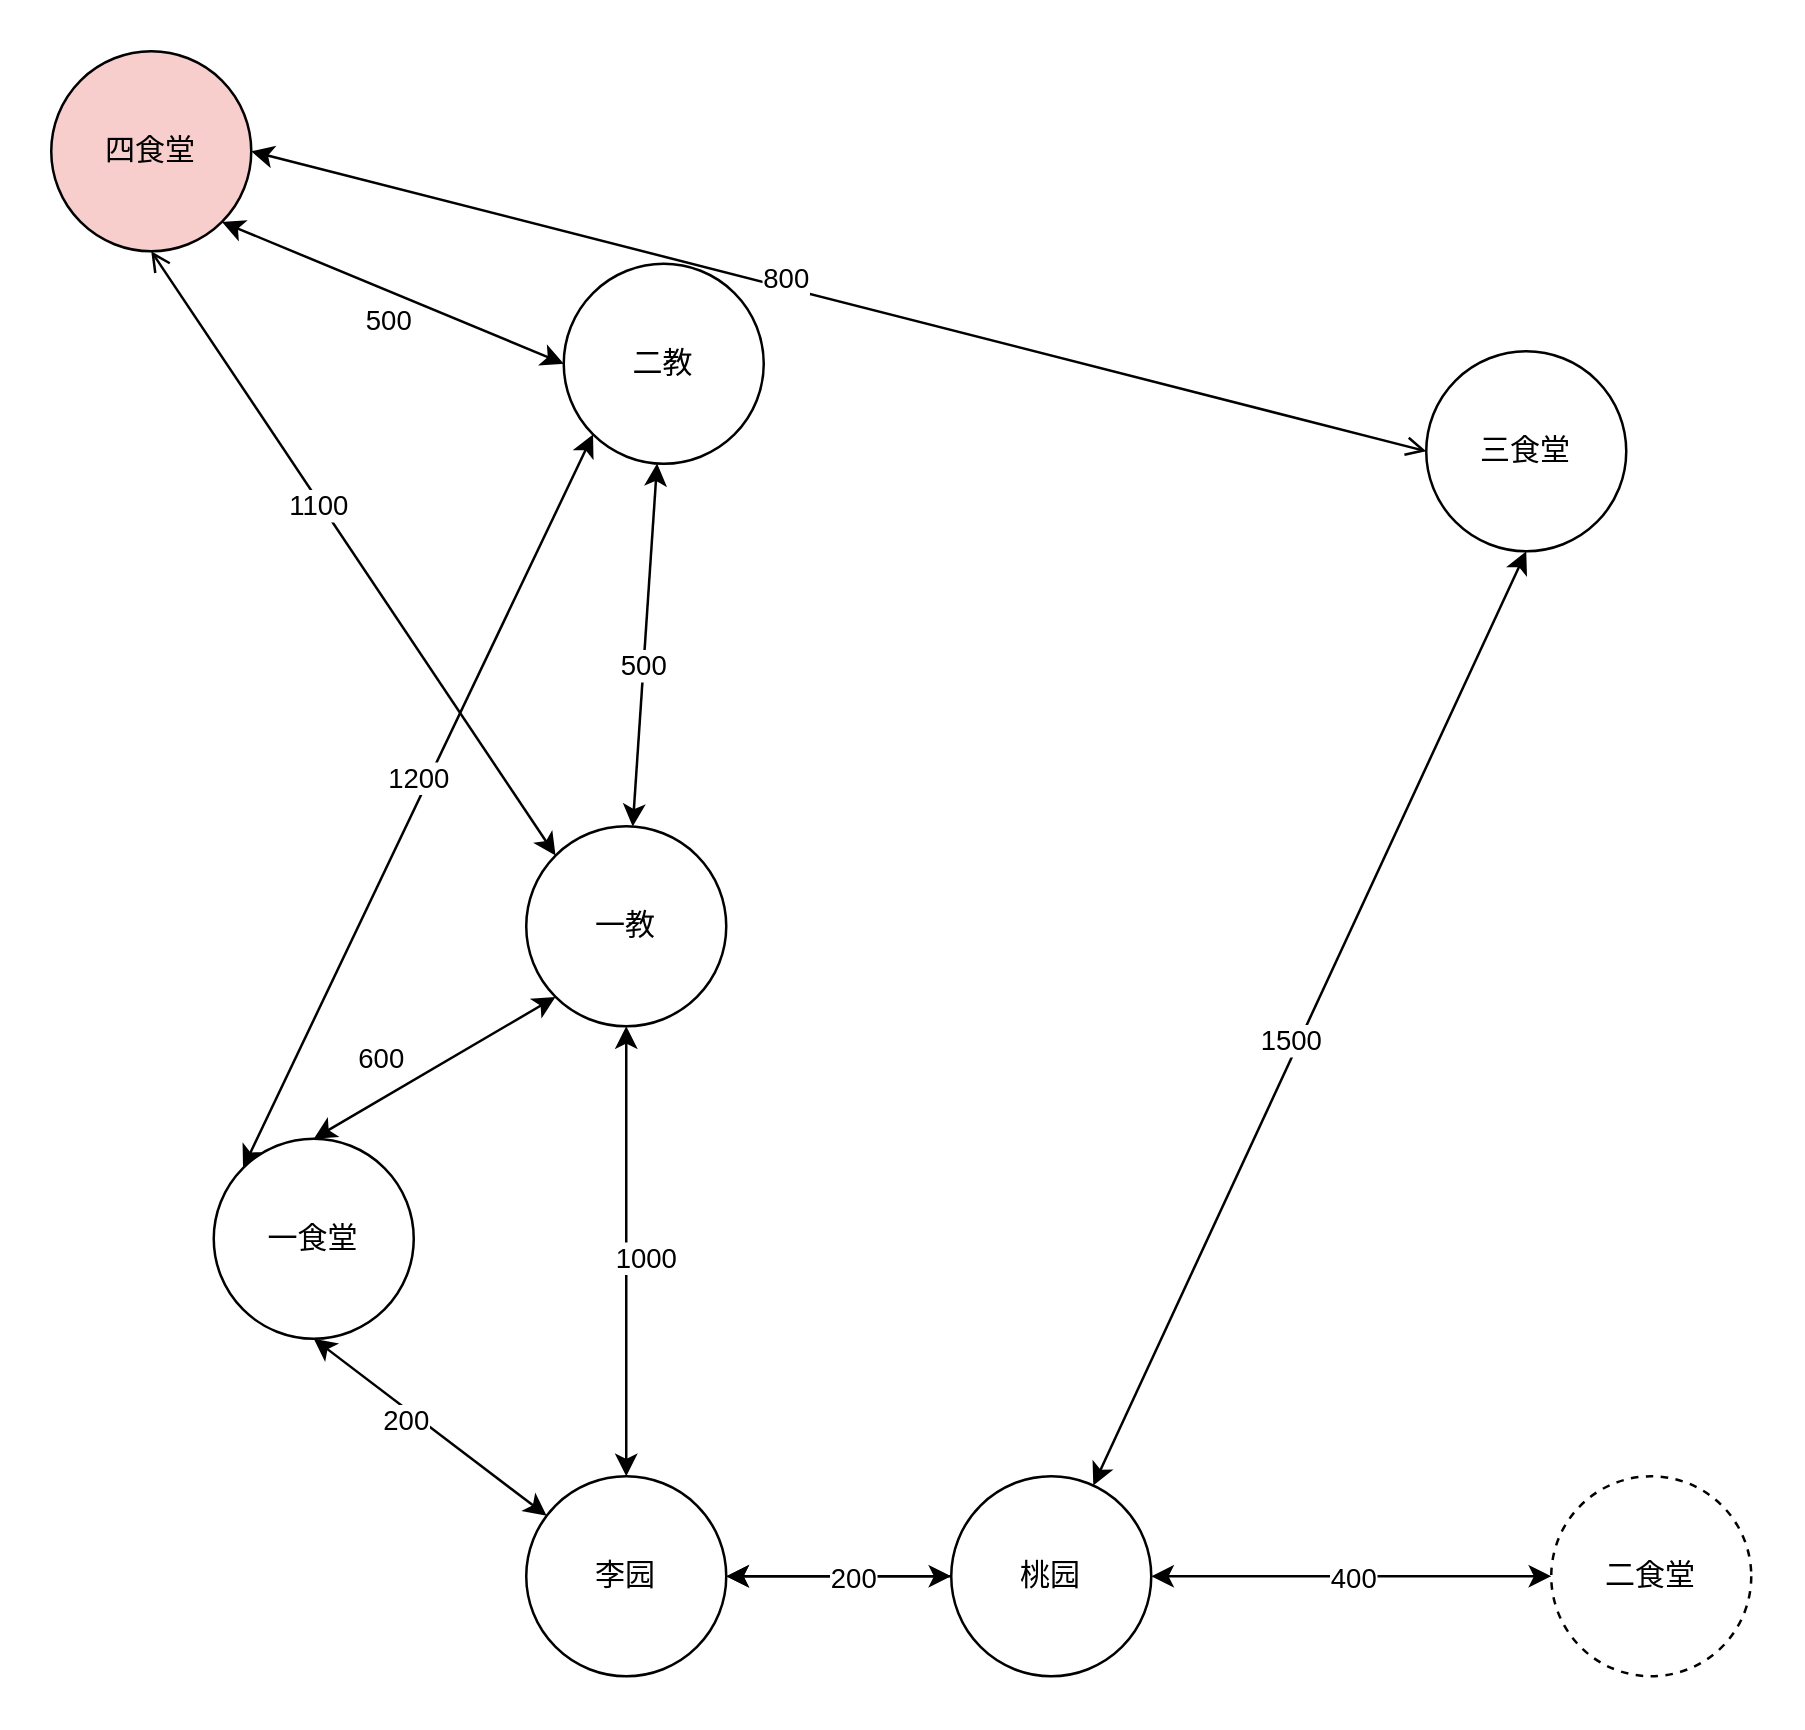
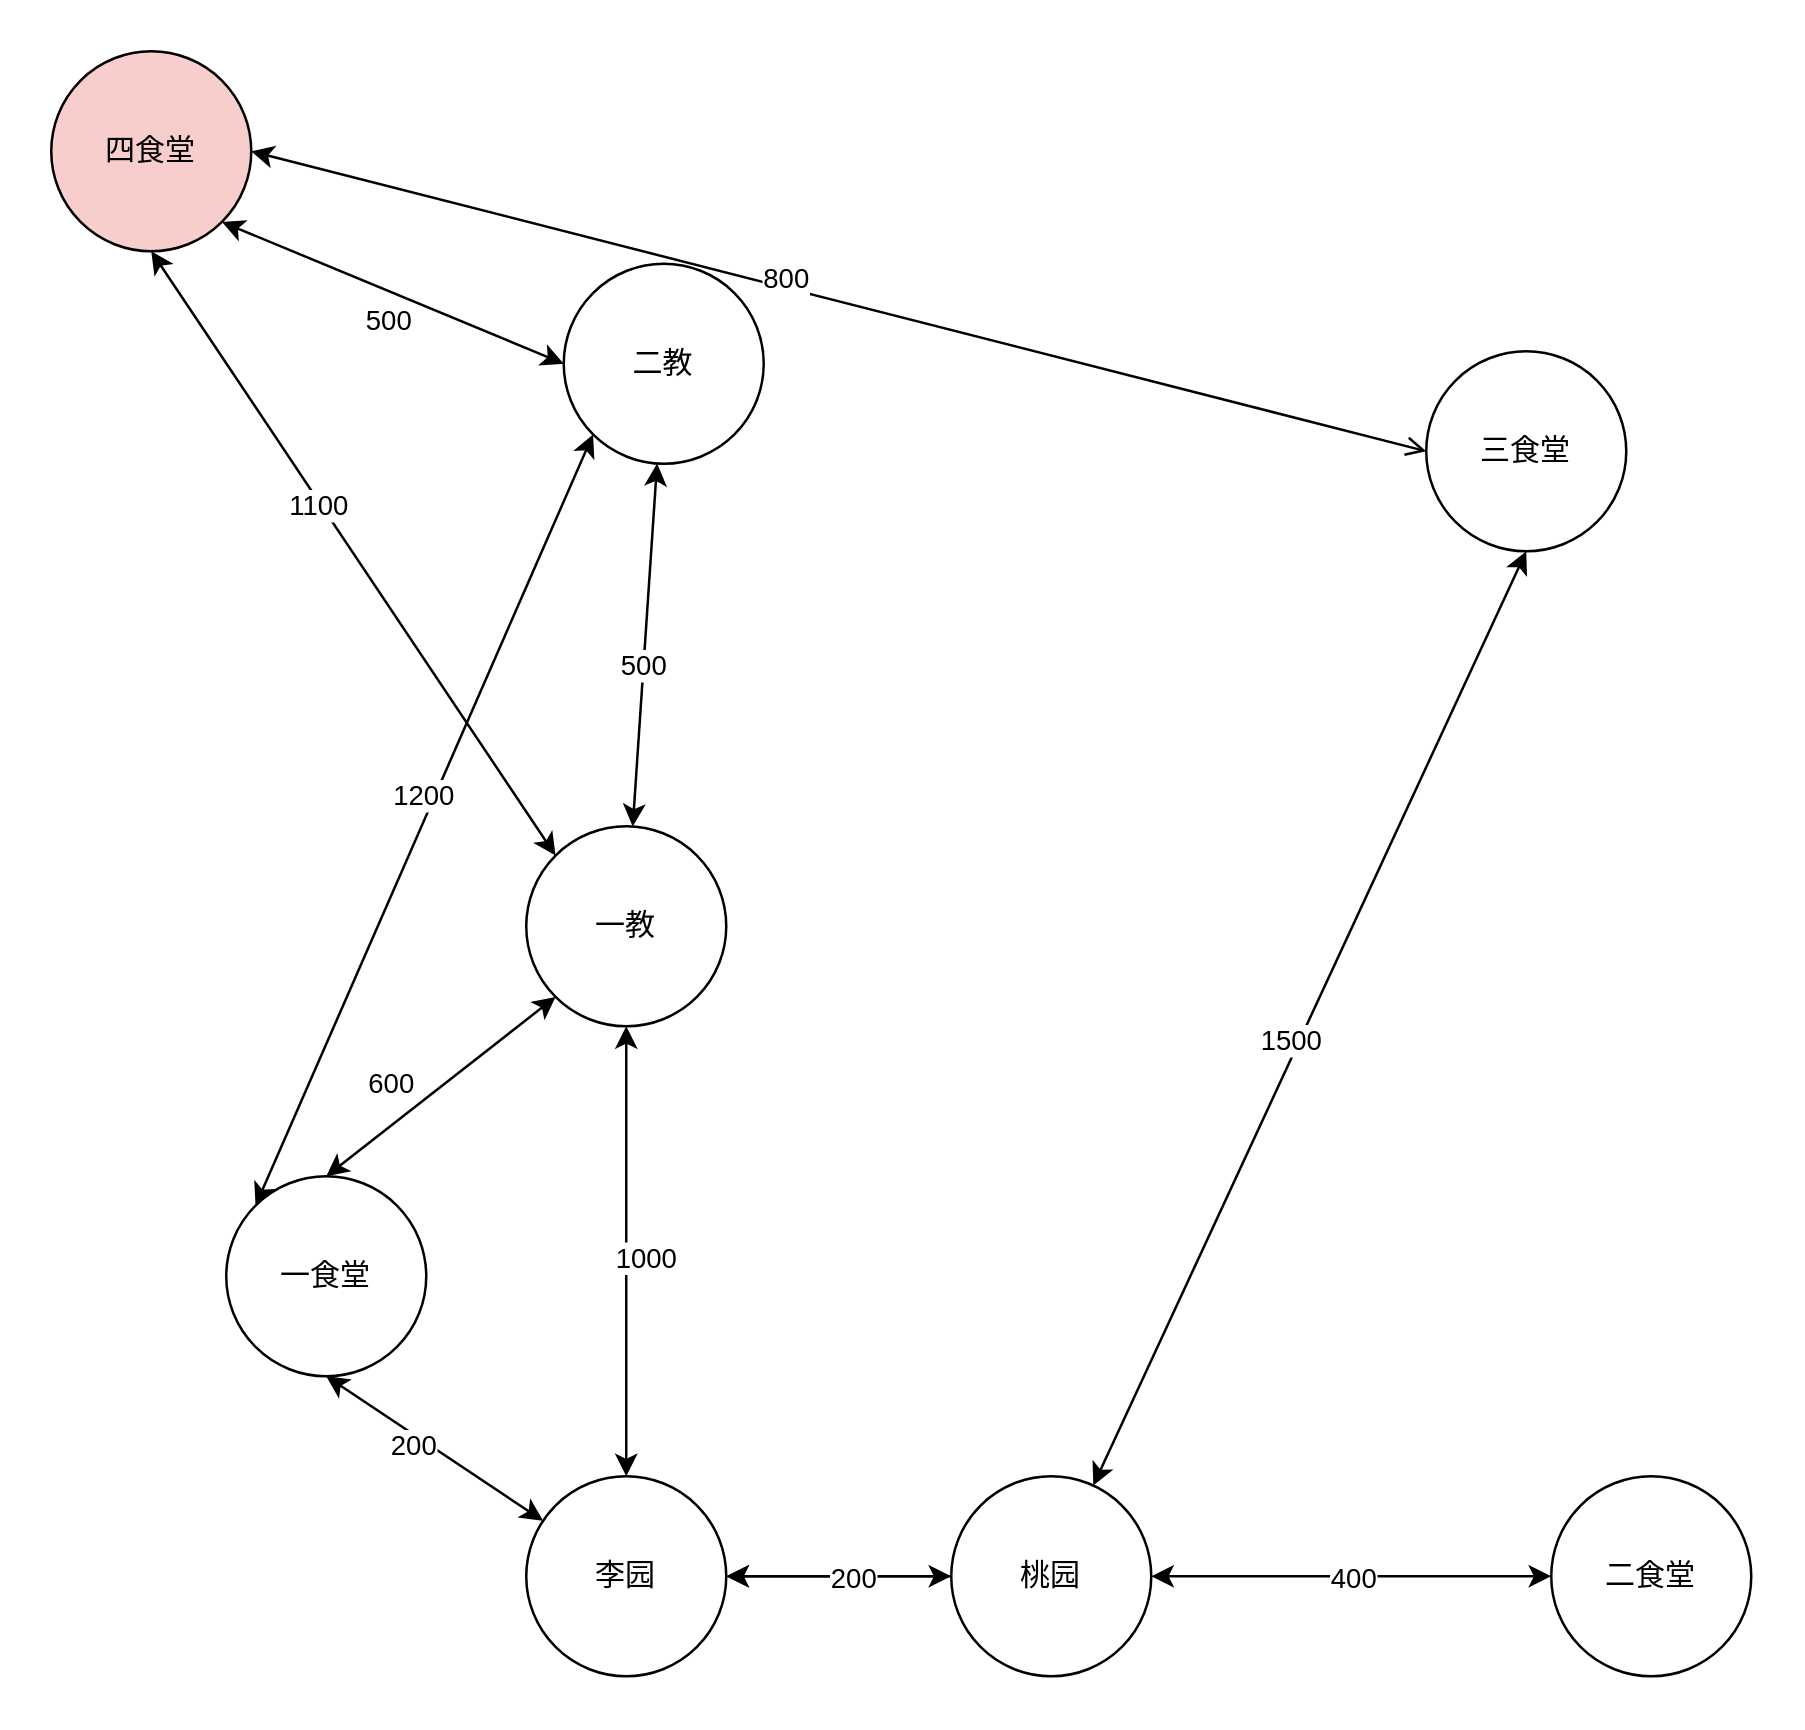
(158, 262) -> (161, 265)
(314, 1239) -> (326, 1276)
(1651, 1576) -> (1651, 1576)
